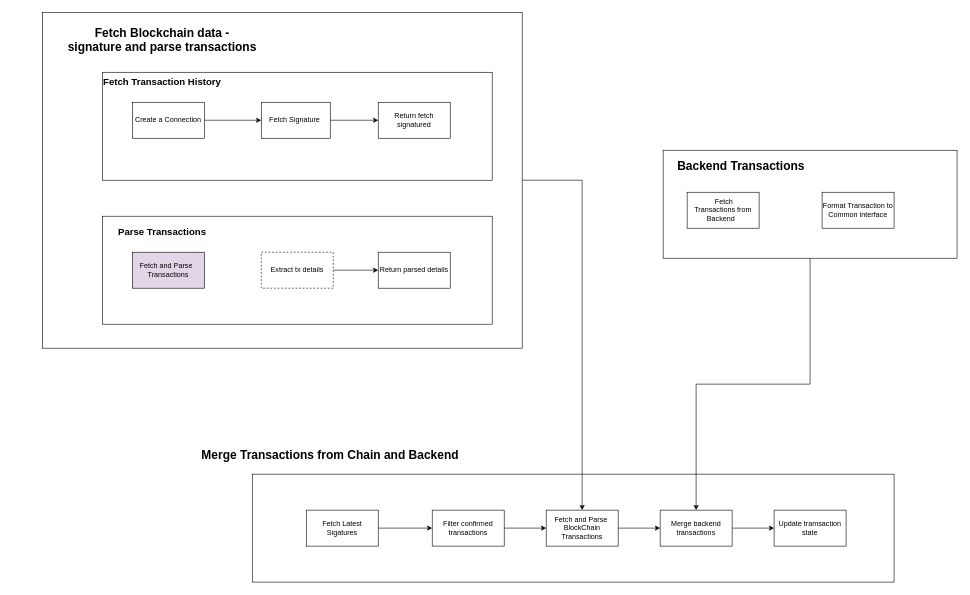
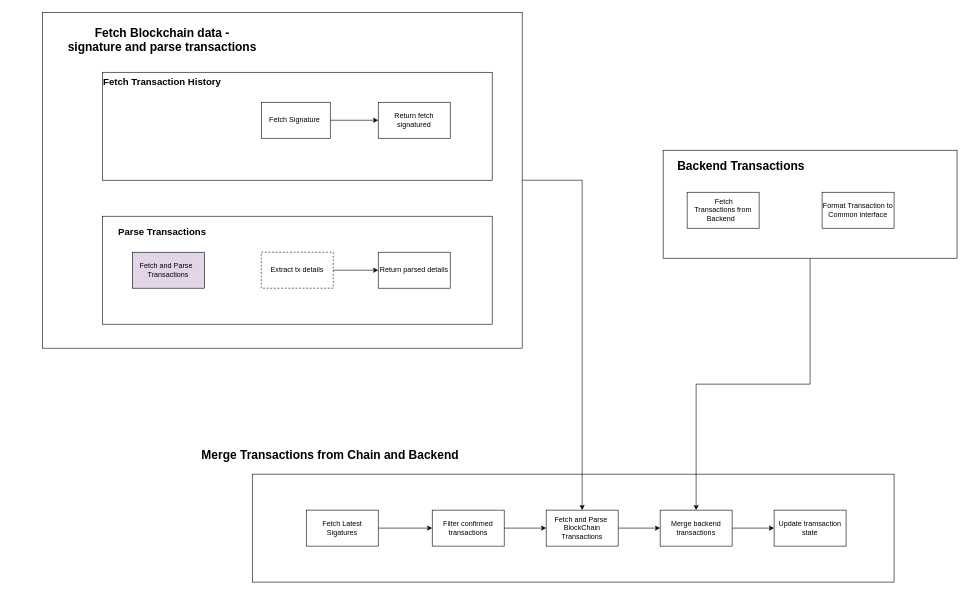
(168, 120) -> none
(255, 120) -> none
